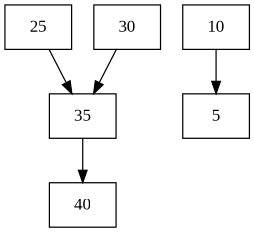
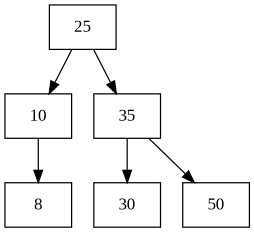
none -> (63, 66)
(108, 66) -> (127, 154)
(216, 116) -> (38, 205)
(83, 205) -> (216, 205)
